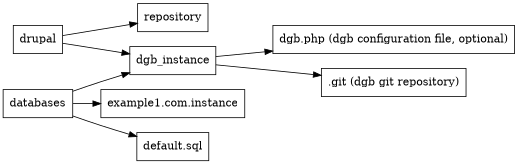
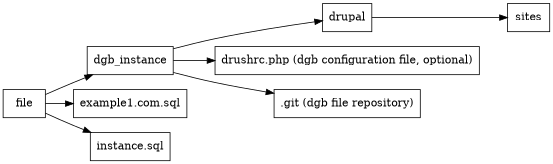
(173, 18) -> (529, 18)
(394, 39) -> (347, 61)
(92, 48) -> (244, 33)
(394, 82) -> (347, 104)
(38, 104) -> (24, 104)
(173, 104) -> (130, 104)
(173, 147) -> (130, 147)
